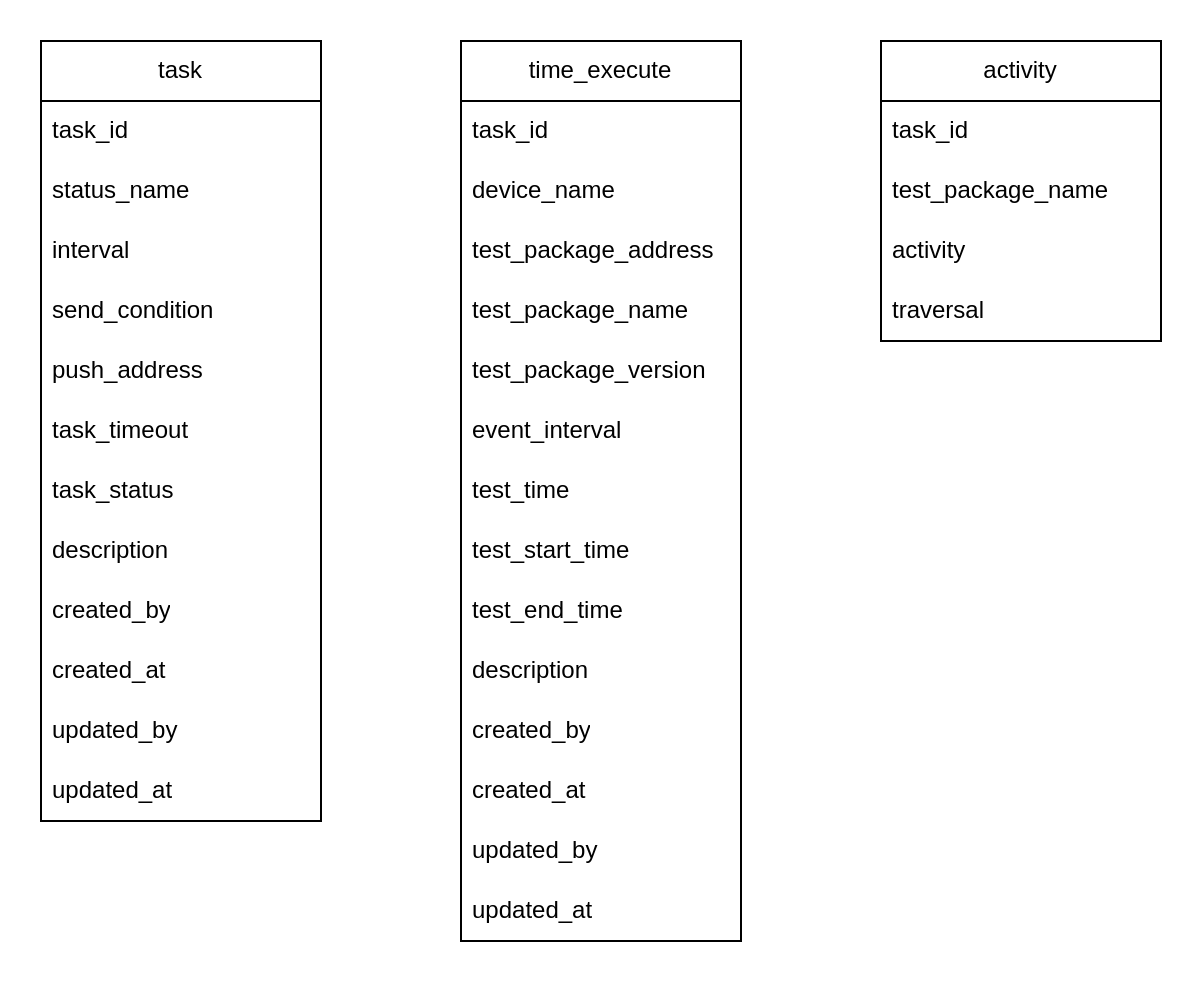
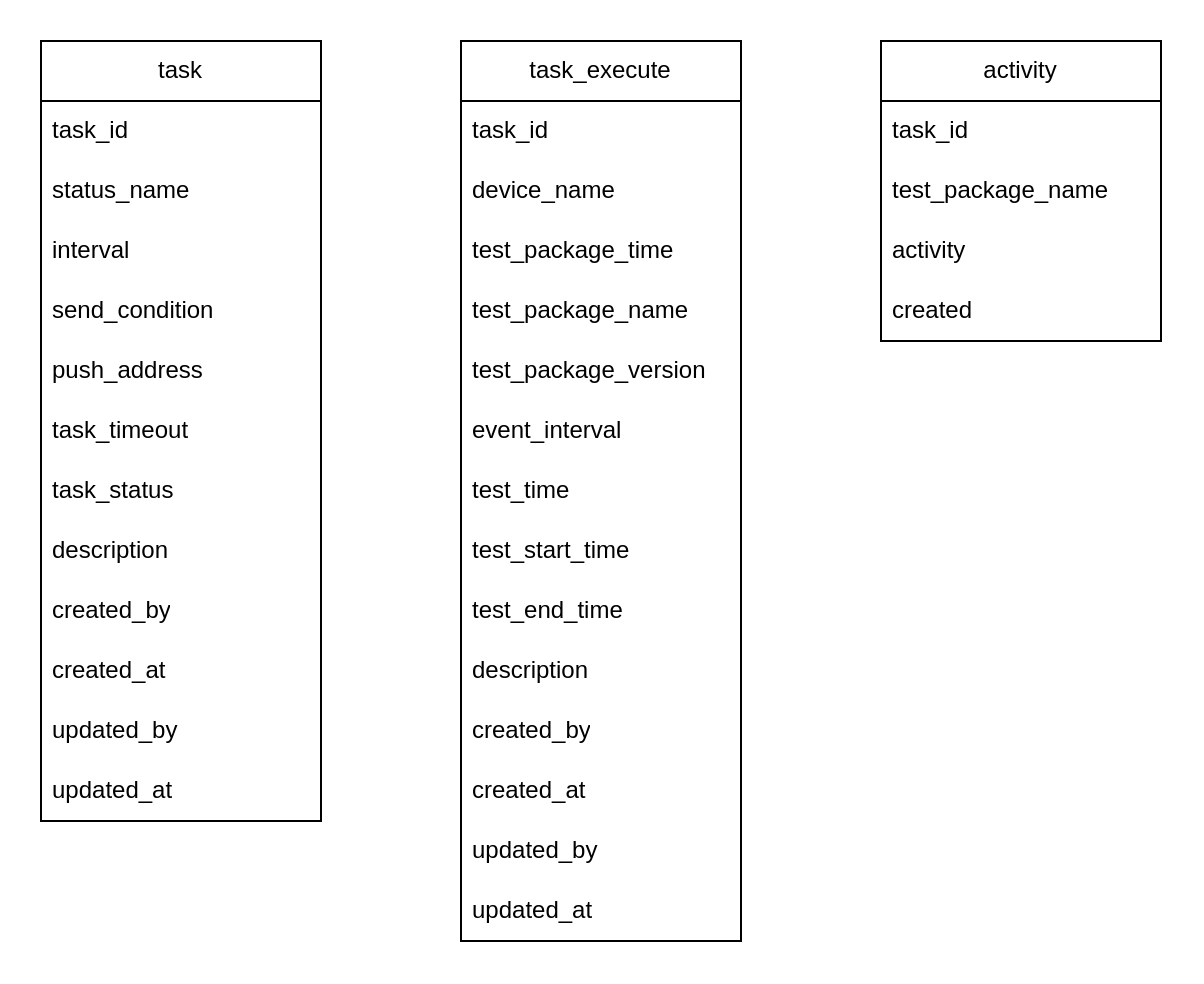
(601, 71) -> (601, 71)
(603, 251) -> (584, 251)
(950, 311) -> (940, 311)
